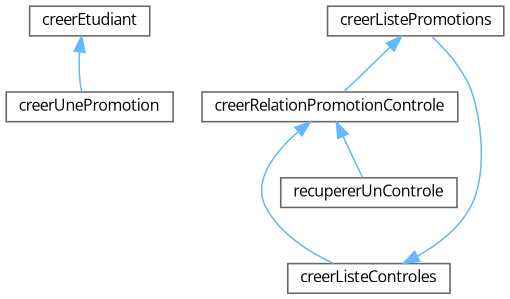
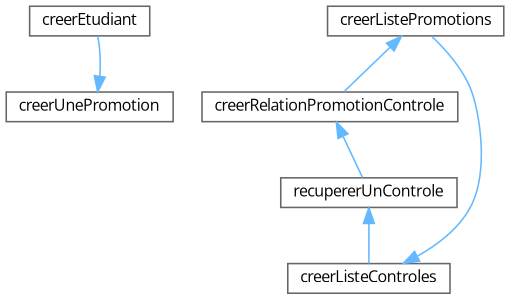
(79, 72) -> (100, 56)
(266, 207) -> (369, 244)
